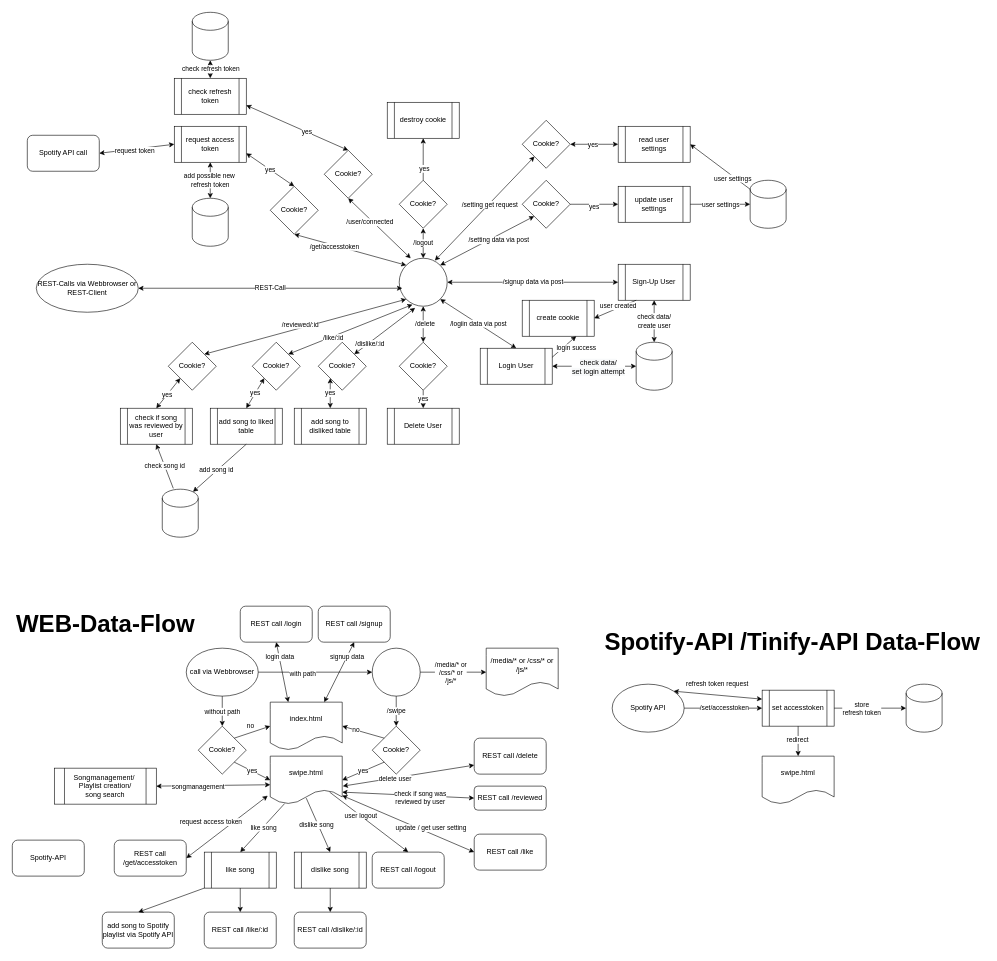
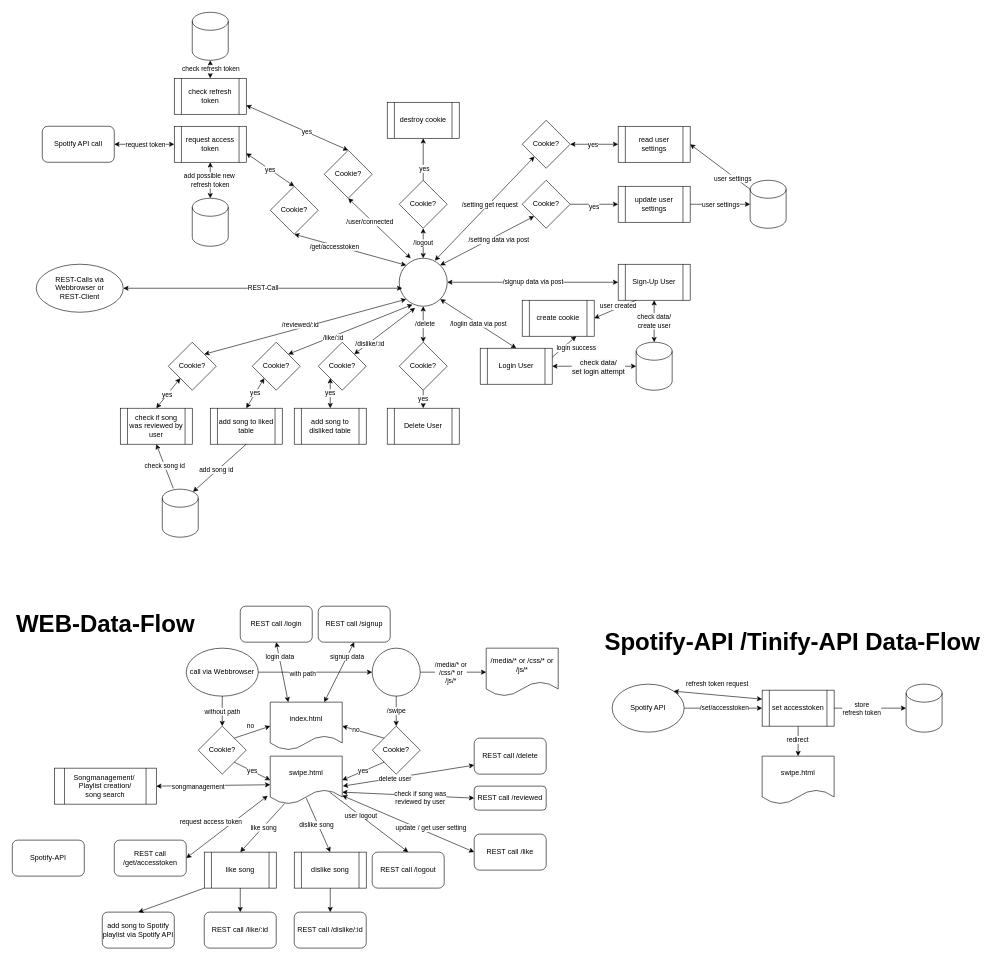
(63, 153) -> (78, 144)
(87, 288) -> (80, 288)
